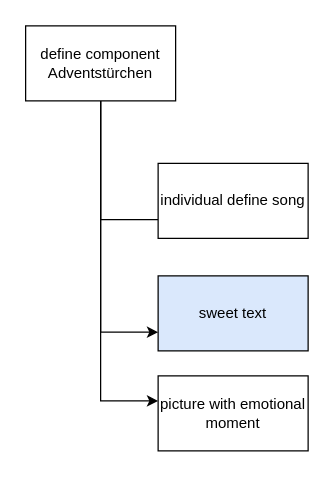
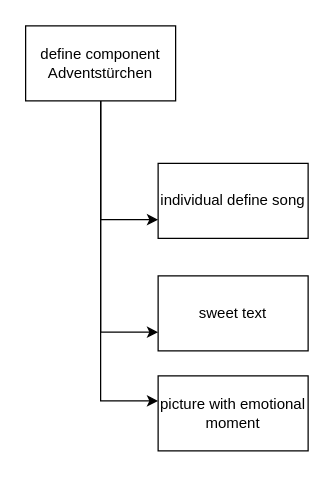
(151, 219) -> (148, 219)
(233, 313) -> (233, 313)
